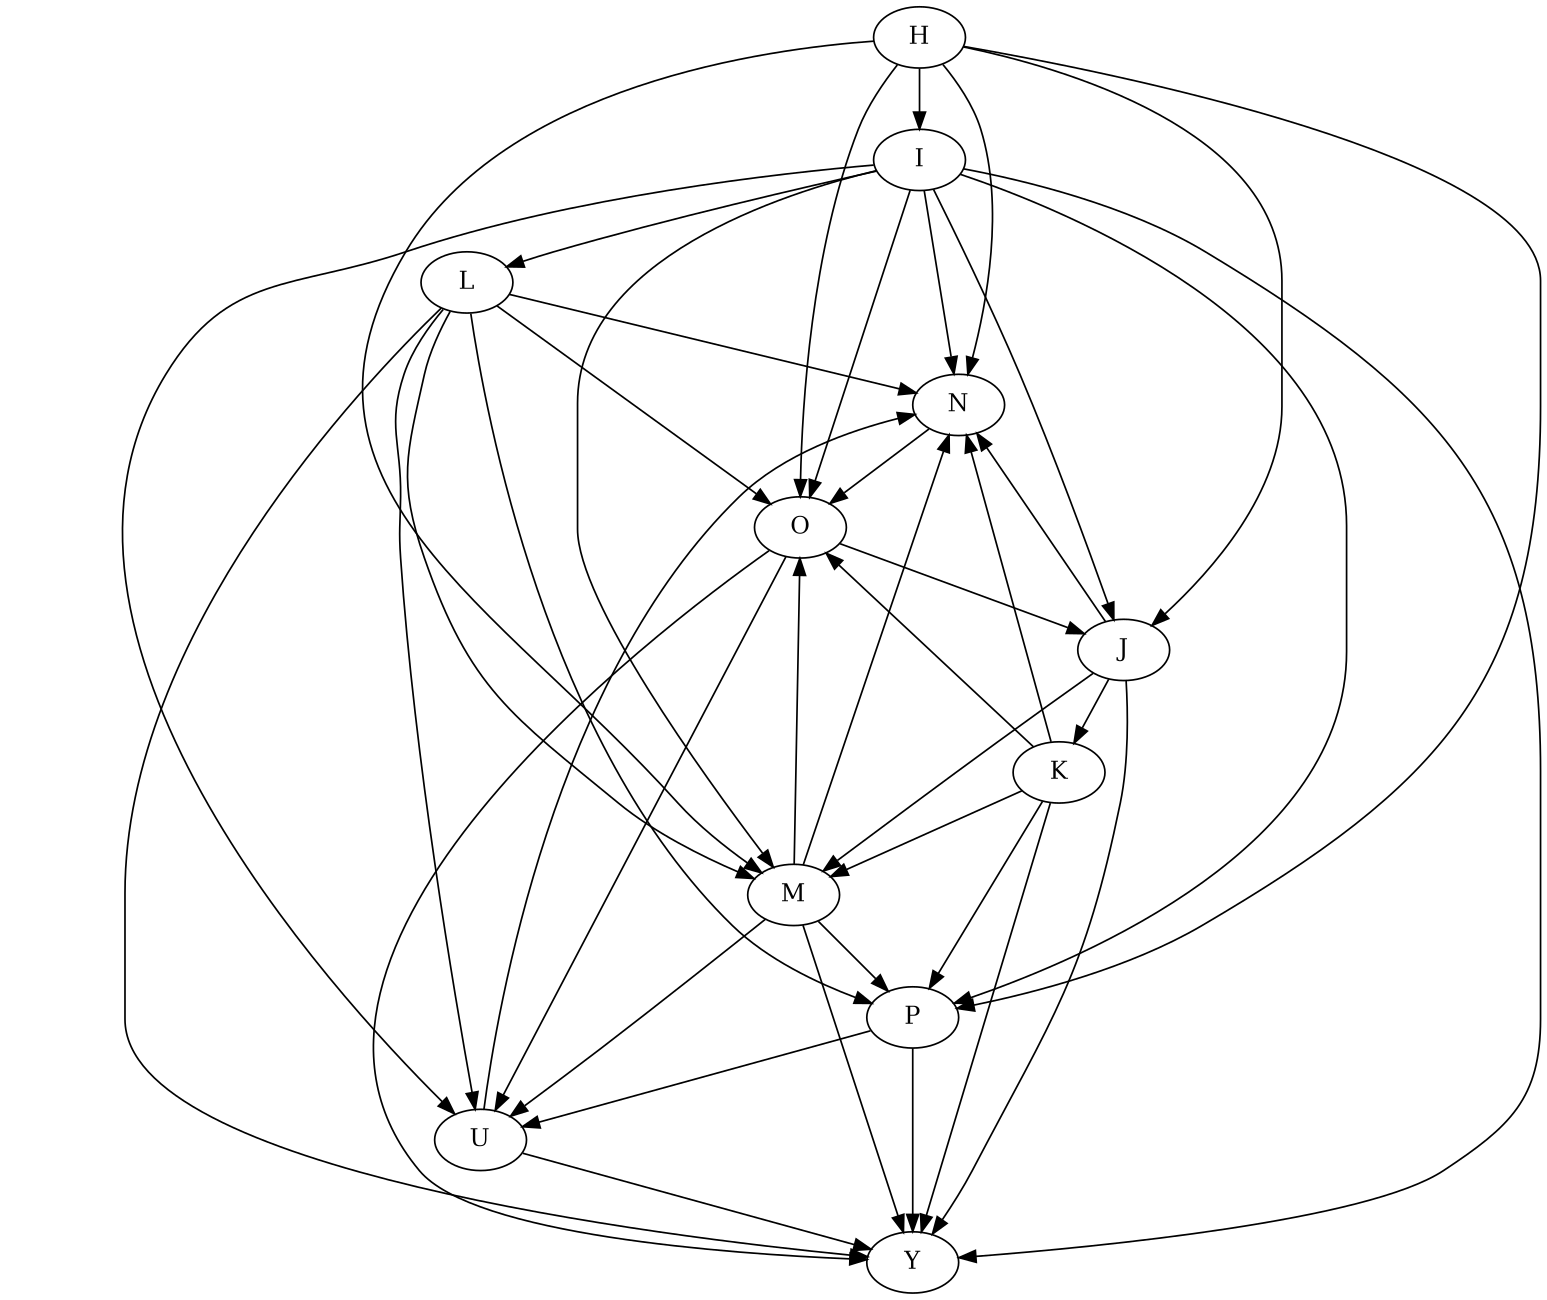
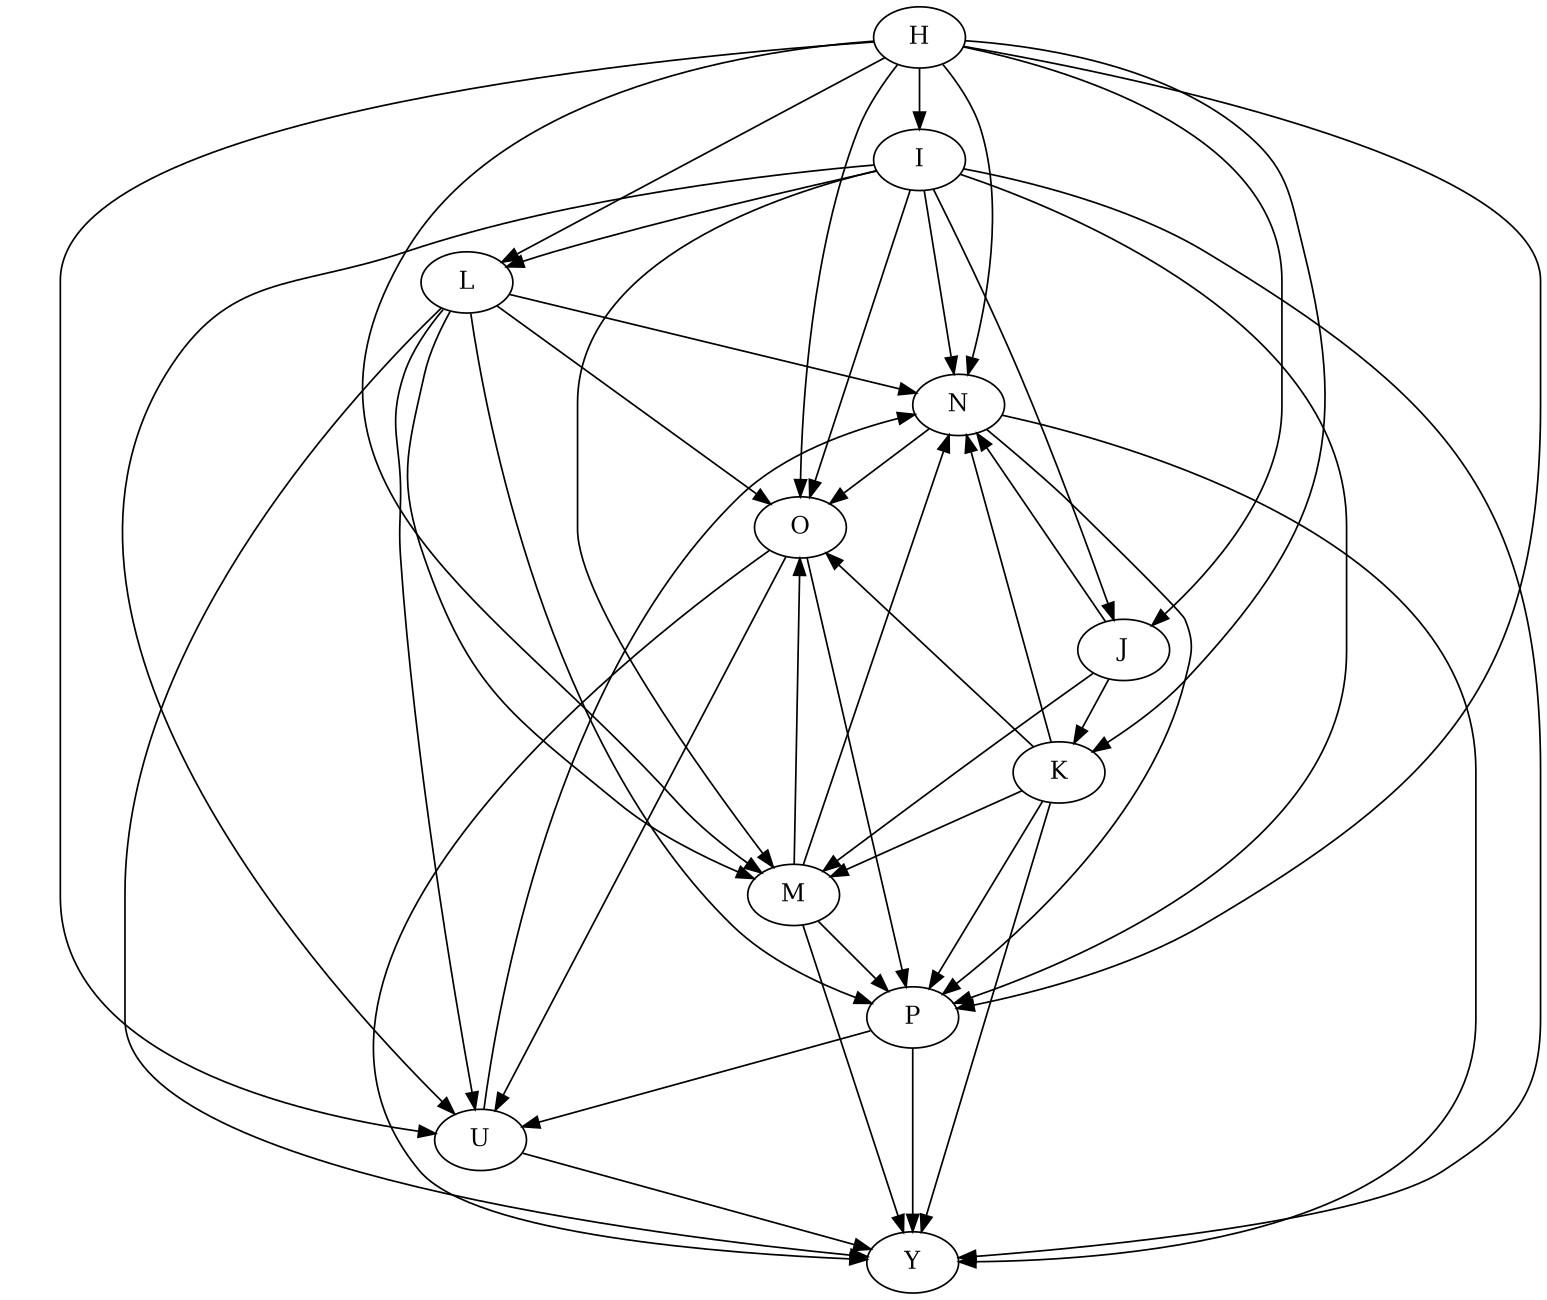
none -> (701, 156)
none -> (1313, 294)
(954, 586) -> (855, 764)
none -> (1177, 703)
(1085, 936) -> (1476, 882)
(646, 1014) -> (60, 380)
